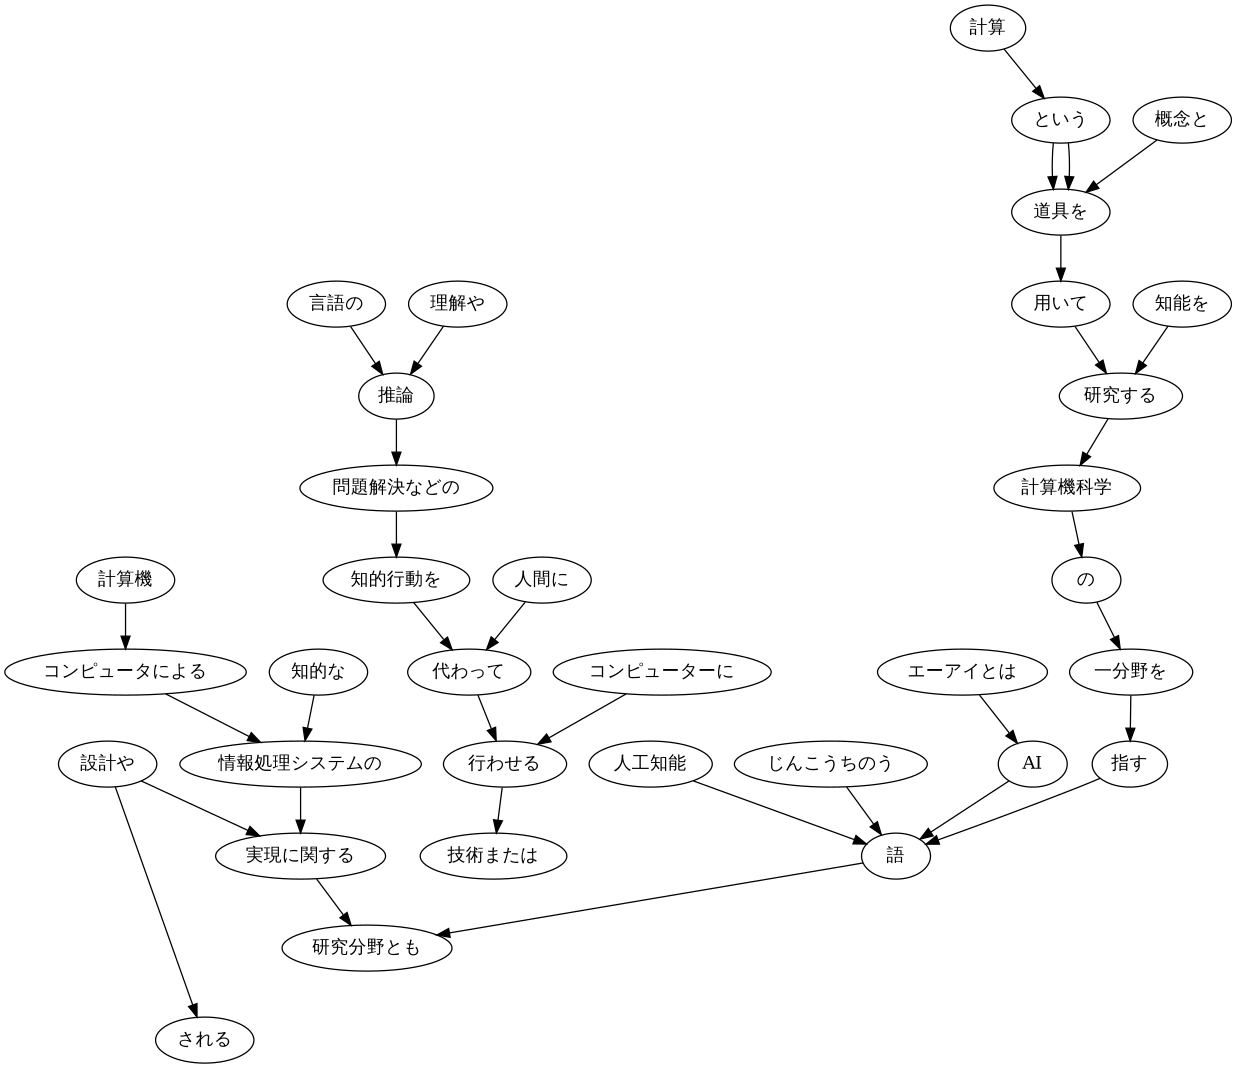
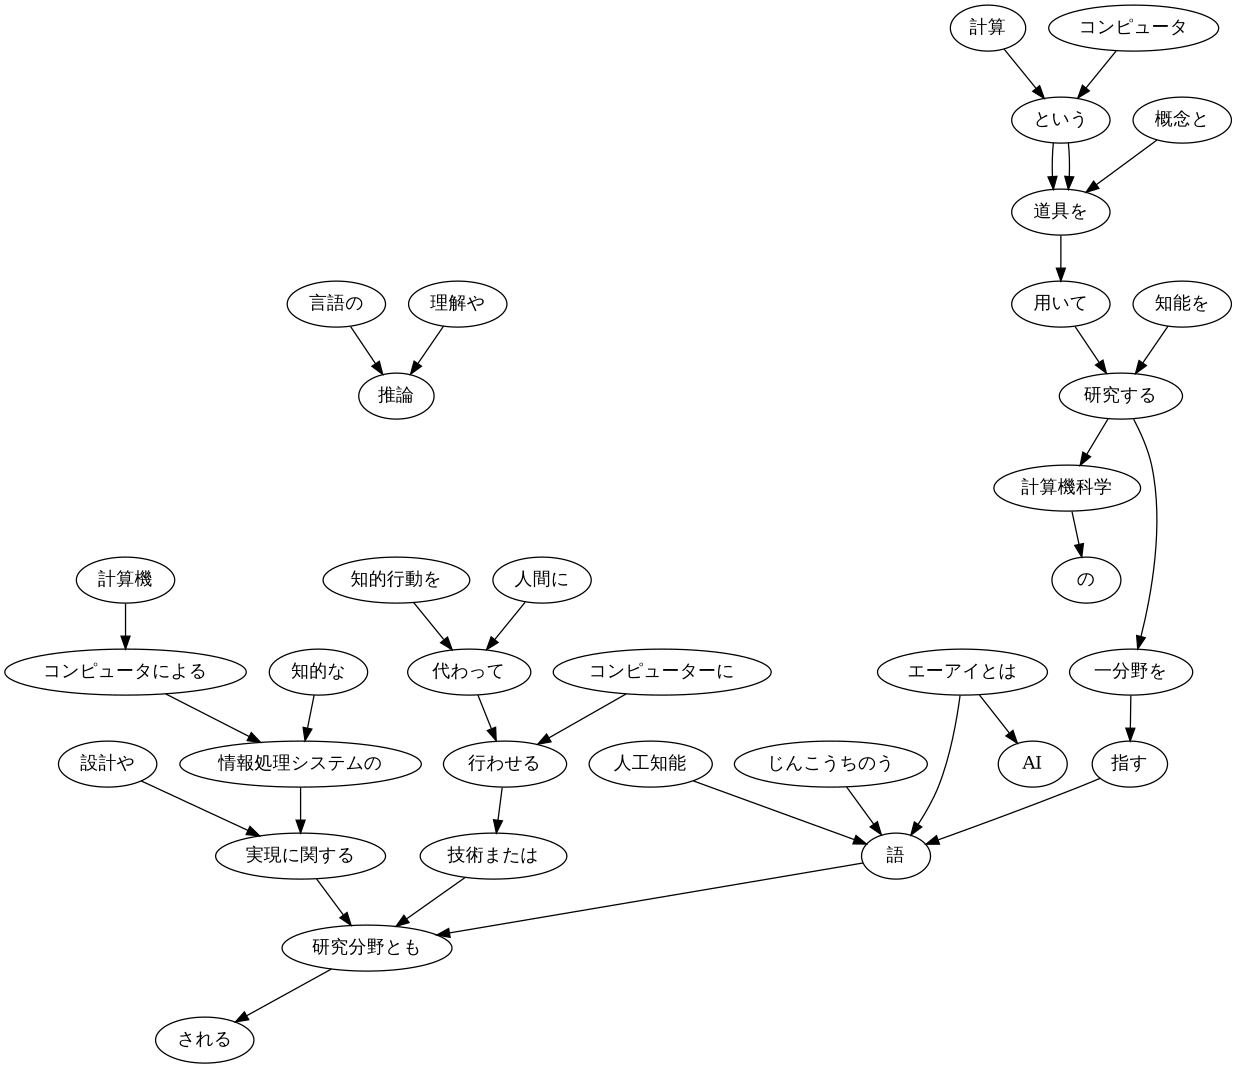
none -> (1134, 28)
(396, 488) -> none
(1106, 620) -> (1157, 526)
(970, 806) -> (947, 762)
(154, 896) -> (289, 992)
none -> (436, 898)
